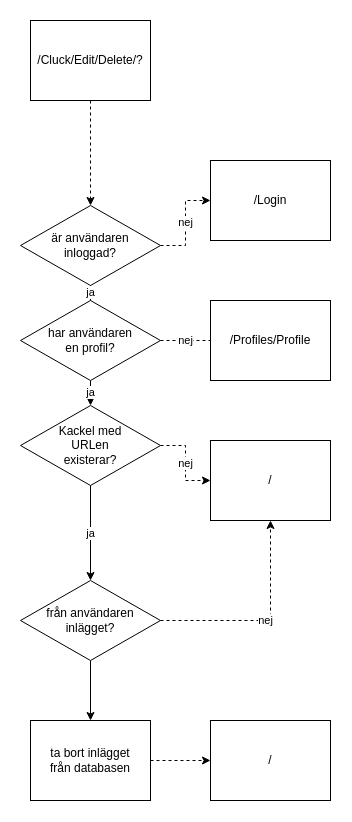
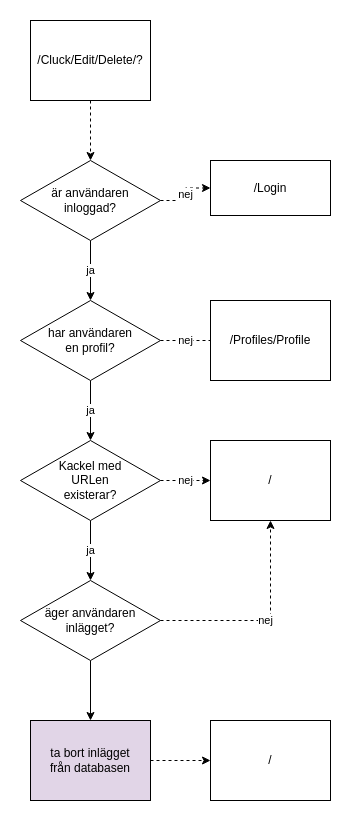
(271, 201) -> (271, 188)
(91, 246) -> (91, 201)
(91, 446) -> (91, 481)
(91, 621) -> (91, 621)
(91, 761) -> (91, 761)
